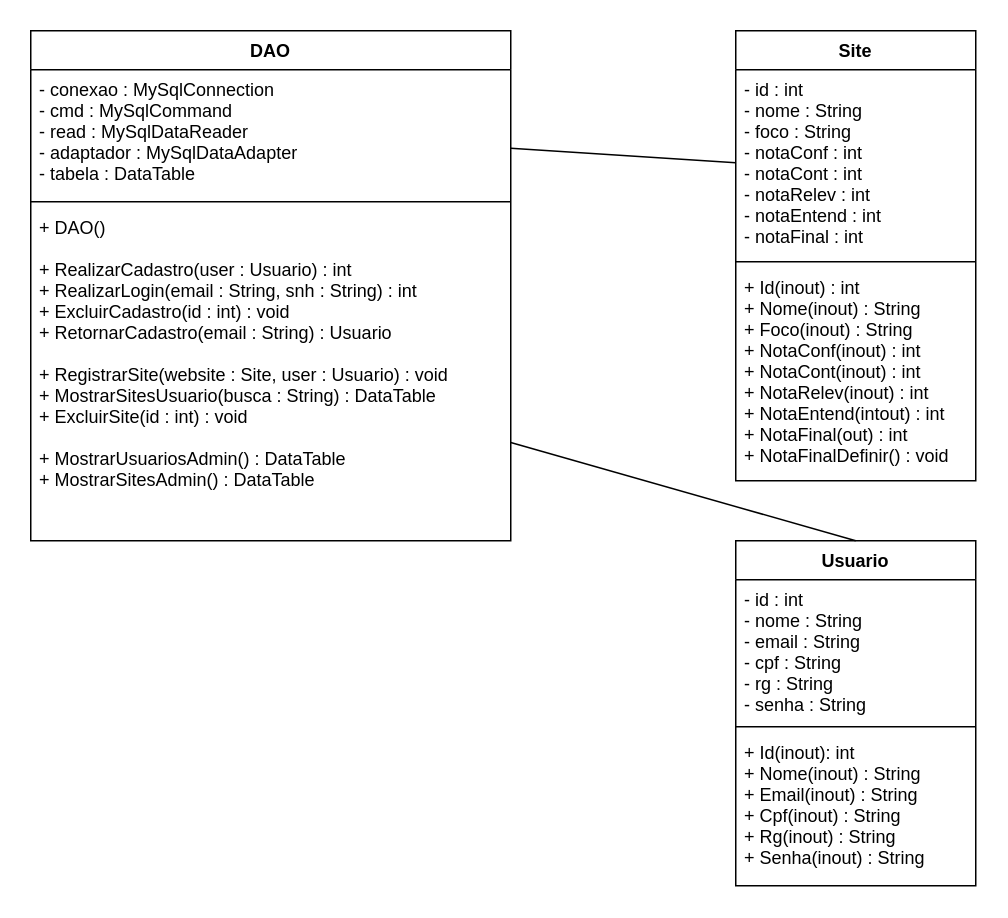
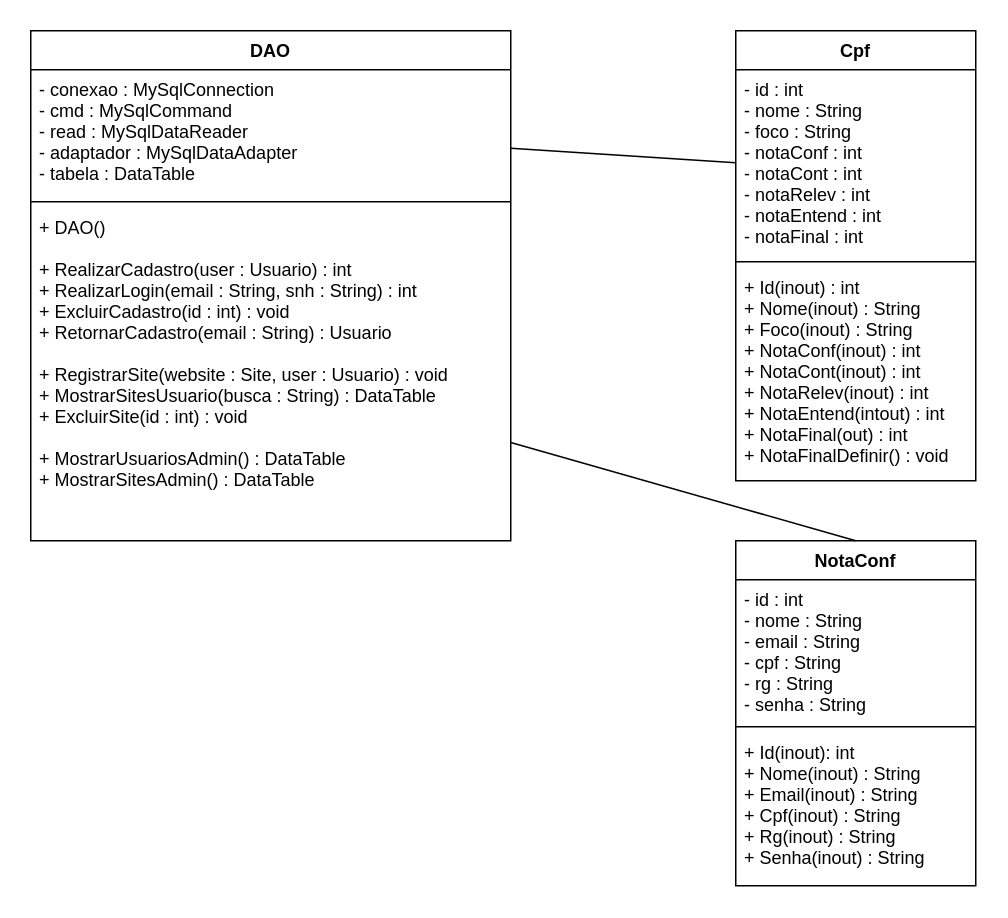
(855, 51) -> (855, 51)
(855, 561) -> (855, 561)
